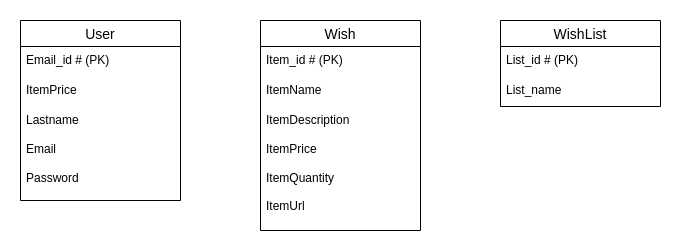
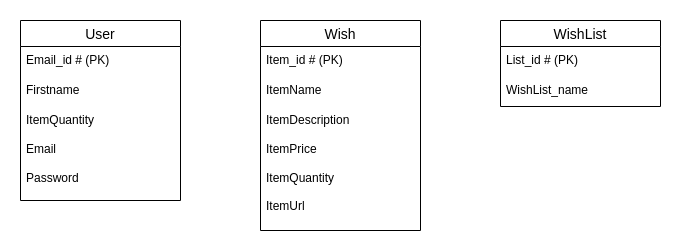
(55, 91) -> (55, 91)
(535, 91) -> (547, 91)
(53, 135) -> (65, 135)
